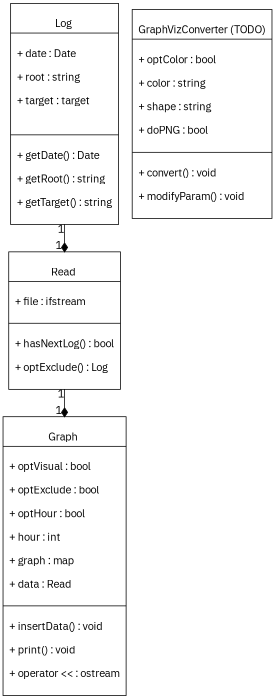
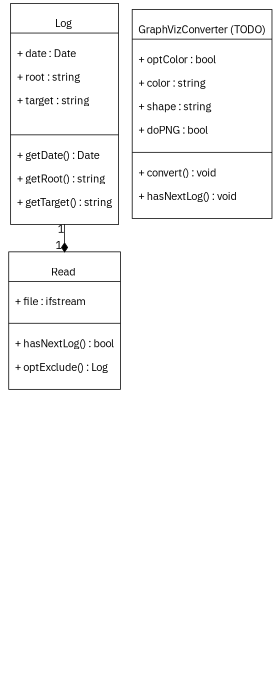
(54, 101) -> (53, 101)
(191, 197) -> (188, 197)
(65, 556) -> none
